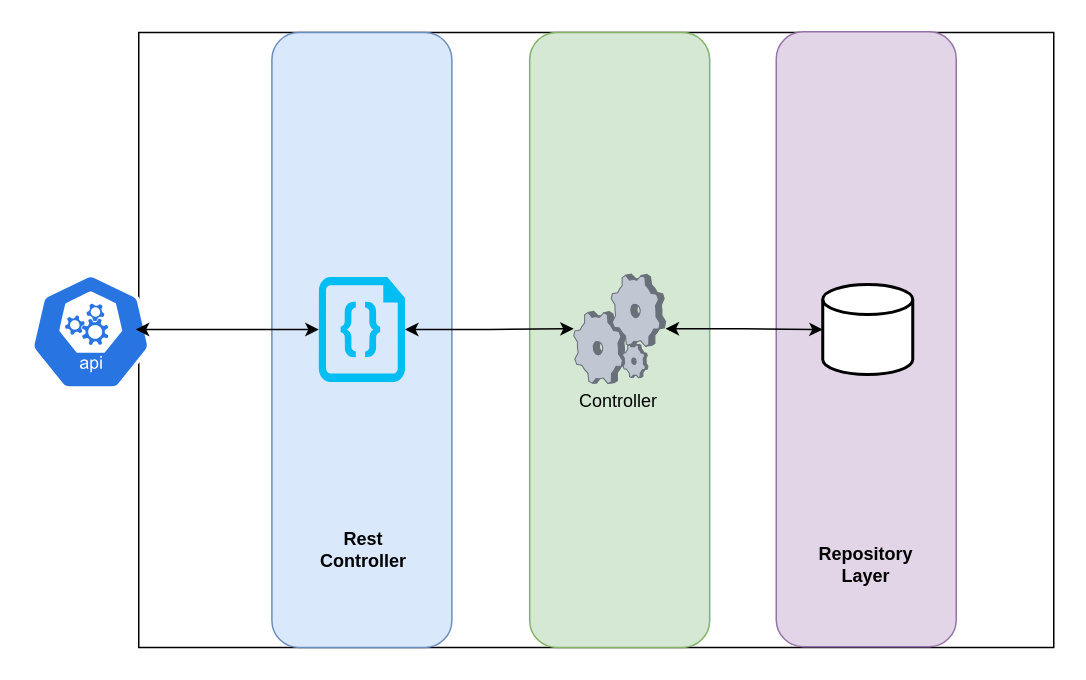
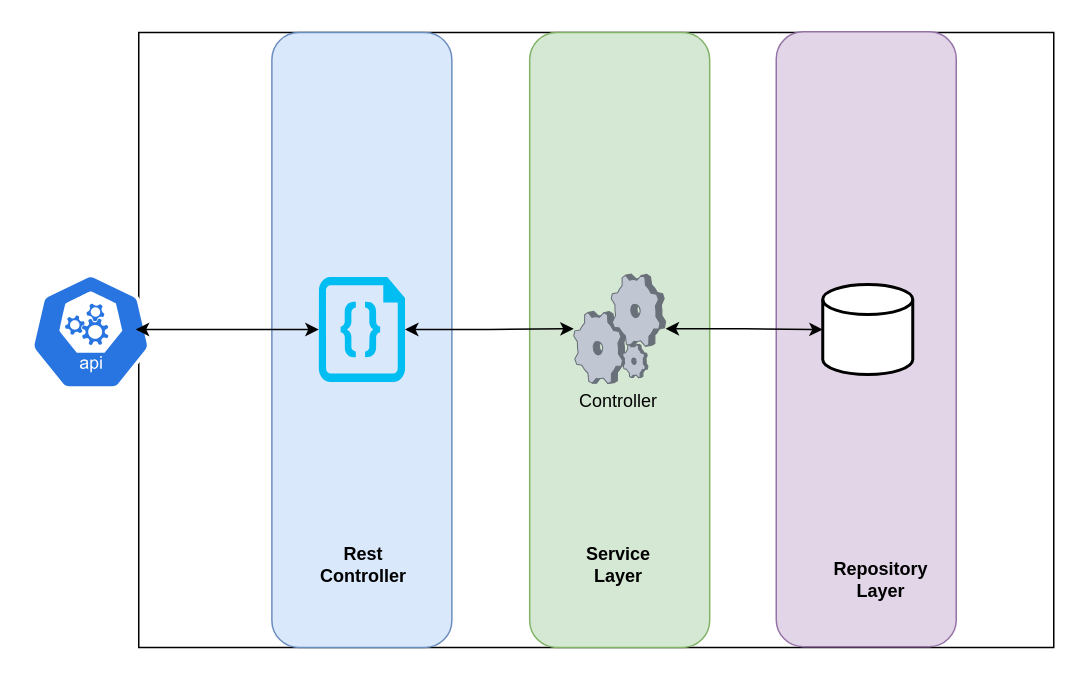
(364, 550) -> (364, 565)
none -> (619, 565)
(866, 565) -> (881, 580)
